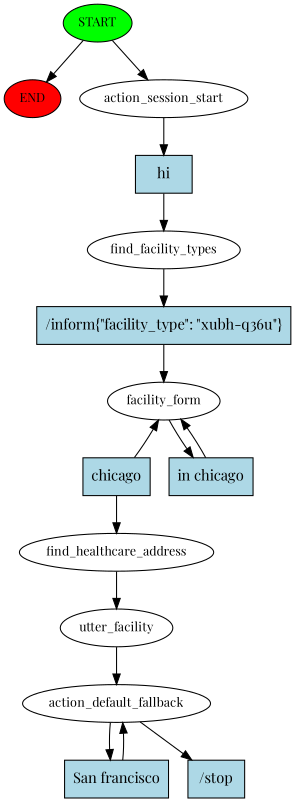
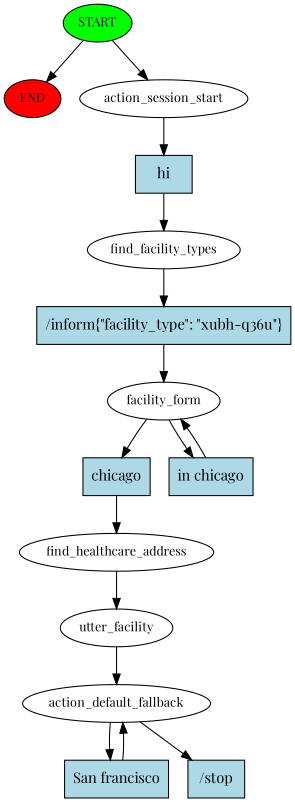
(144, 444) -> (137, 434)
